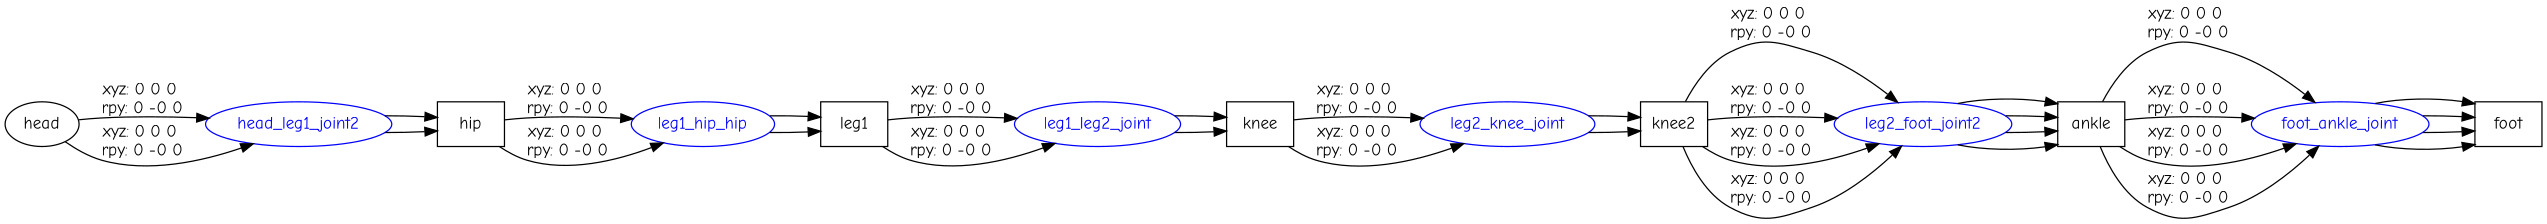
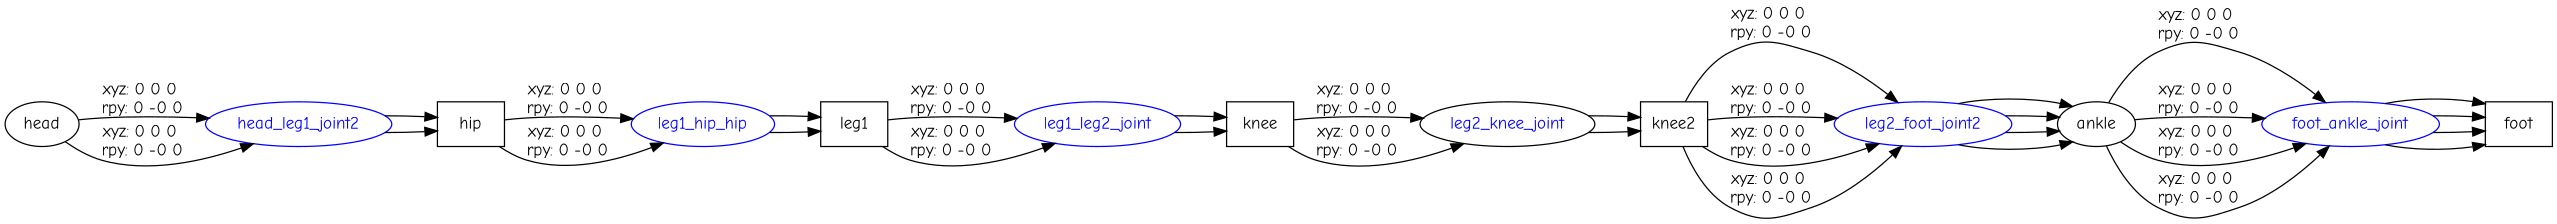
(1508, 124) -> (1508, 124)
(2091, 124) -> (2096, 124)
